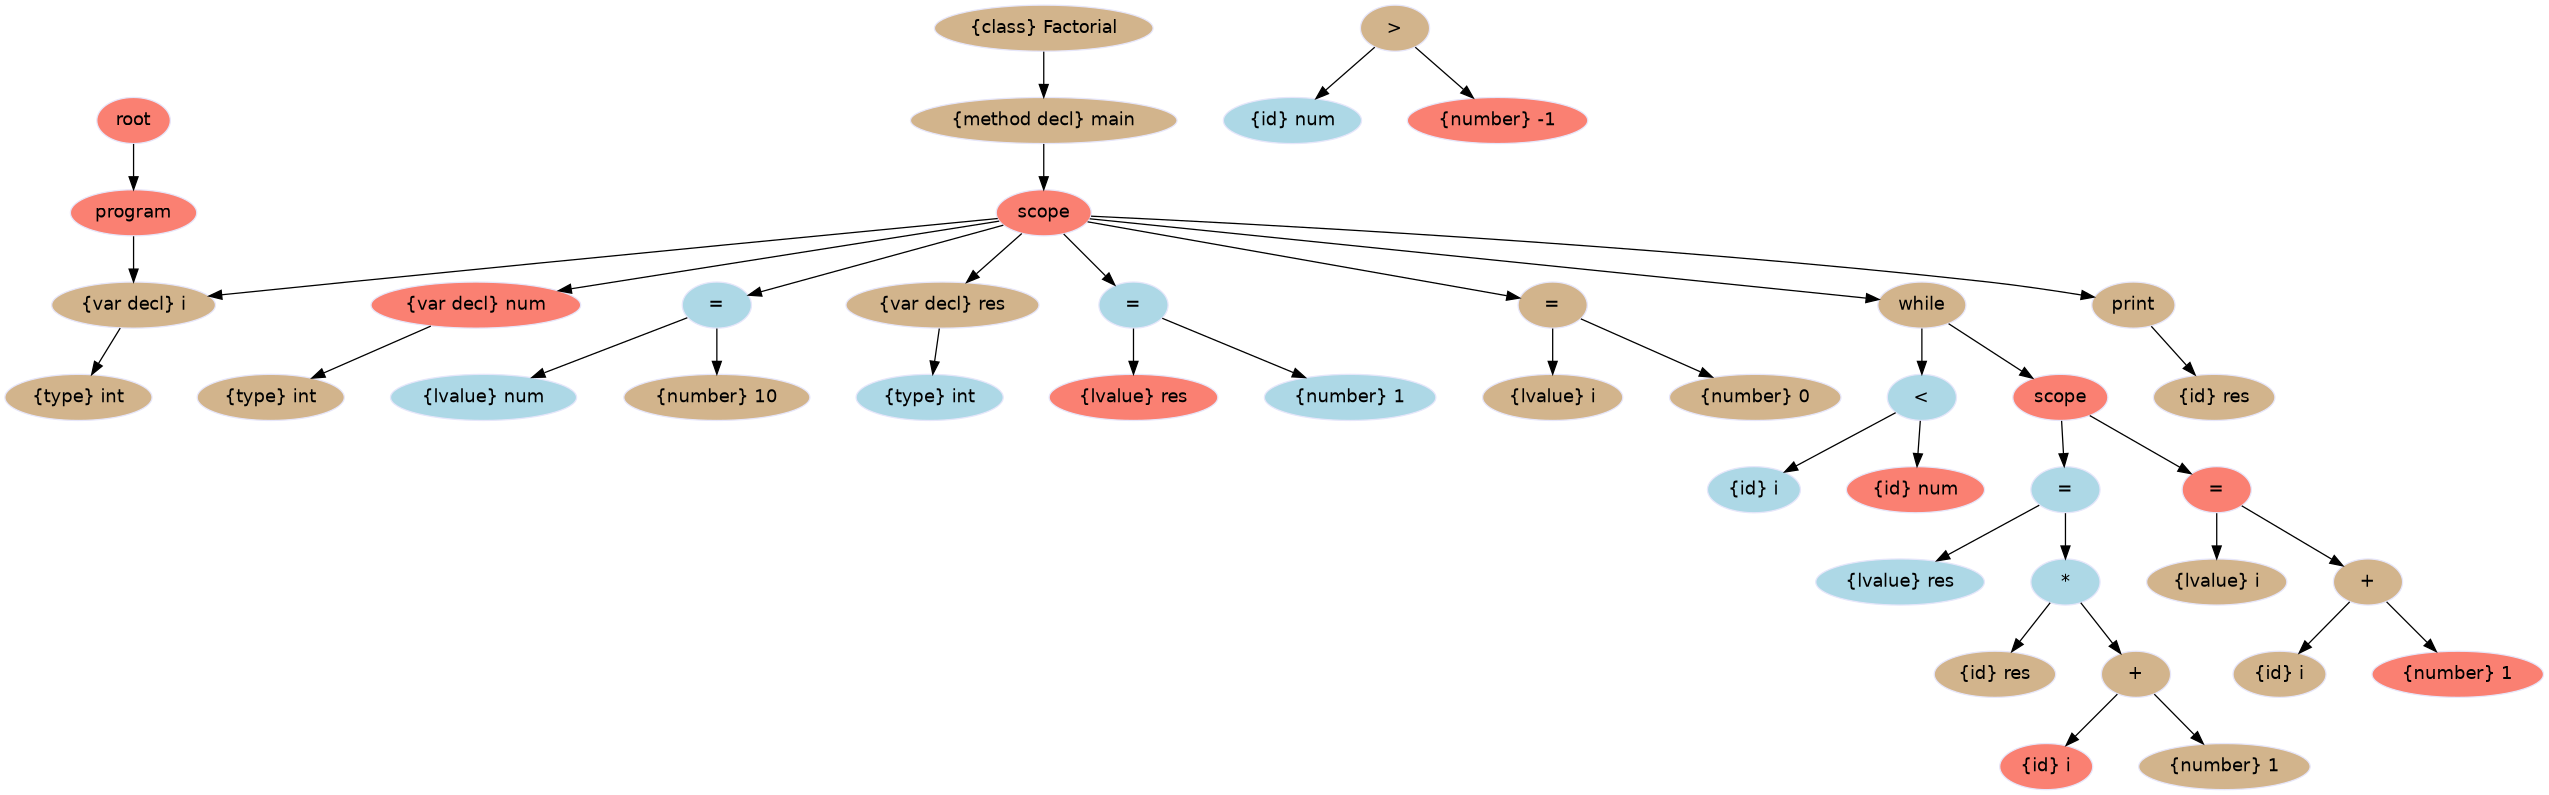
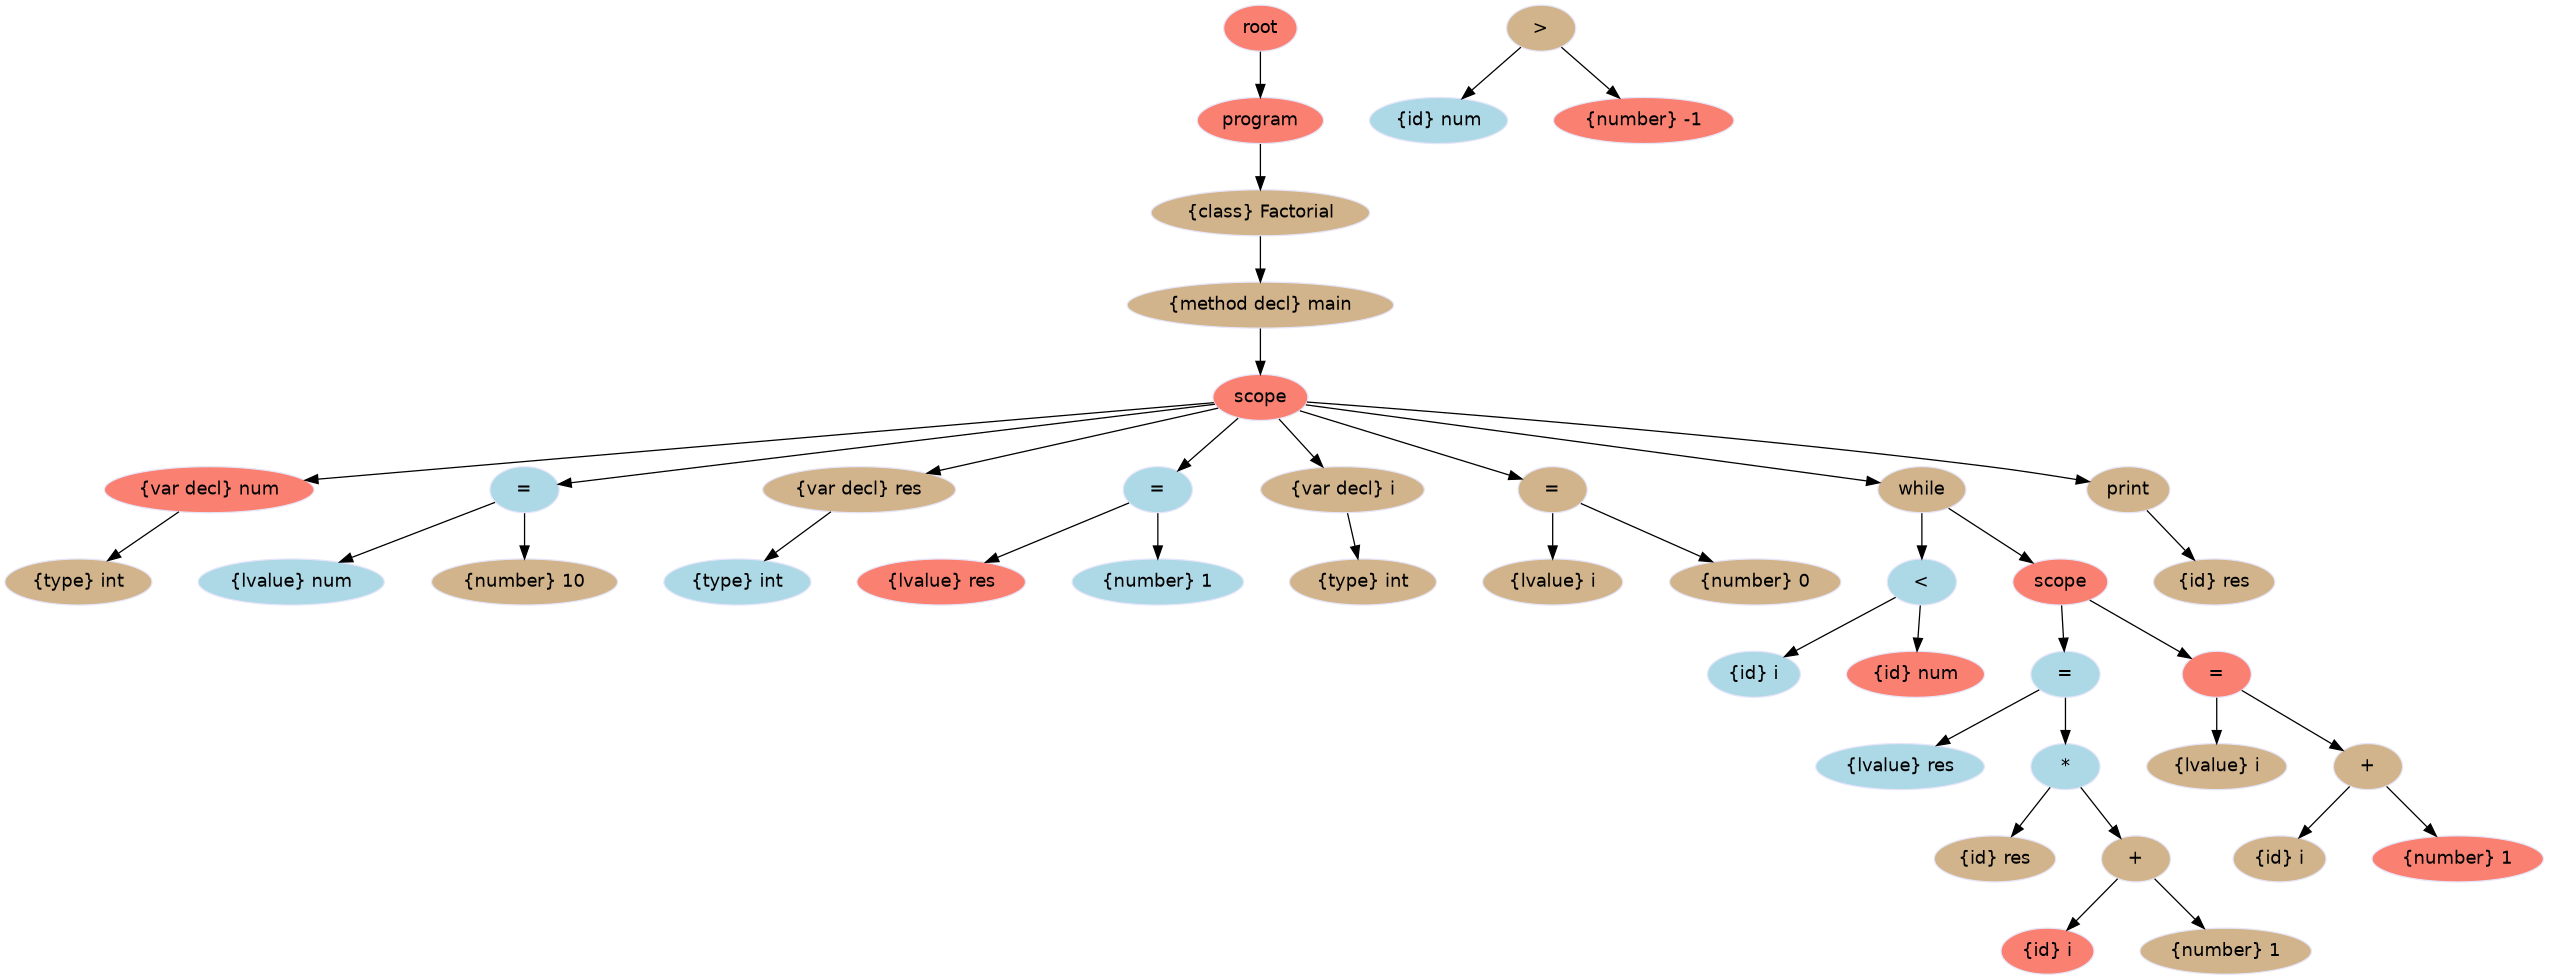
(134, 253) -> (1260, 160)
